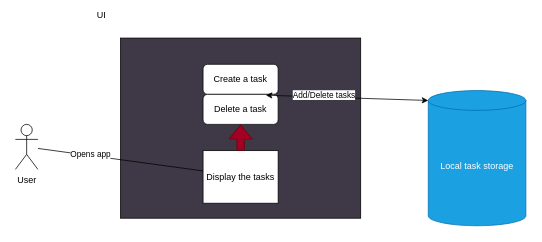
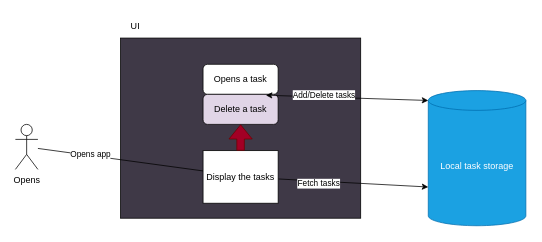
(102, 15) -> (135, 27)
(240, 79) -> (240, 79)
(240, 109) -> (240, 109)
(27, 180) -> (27, 180)
none -> (392, 185)
